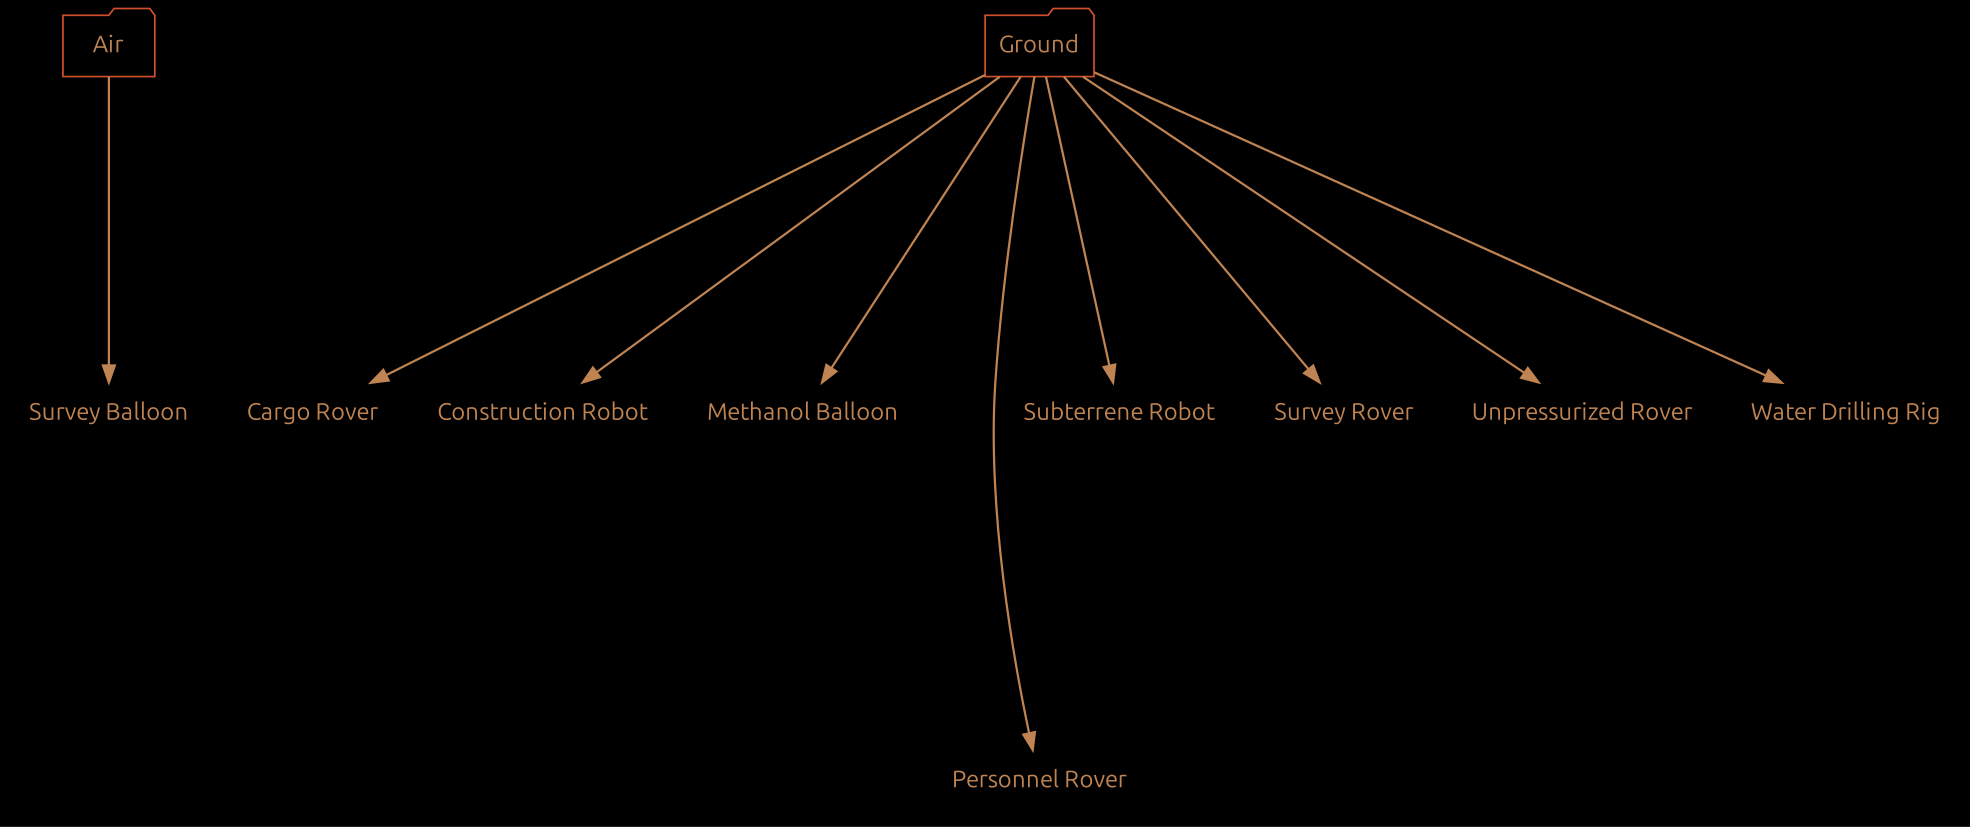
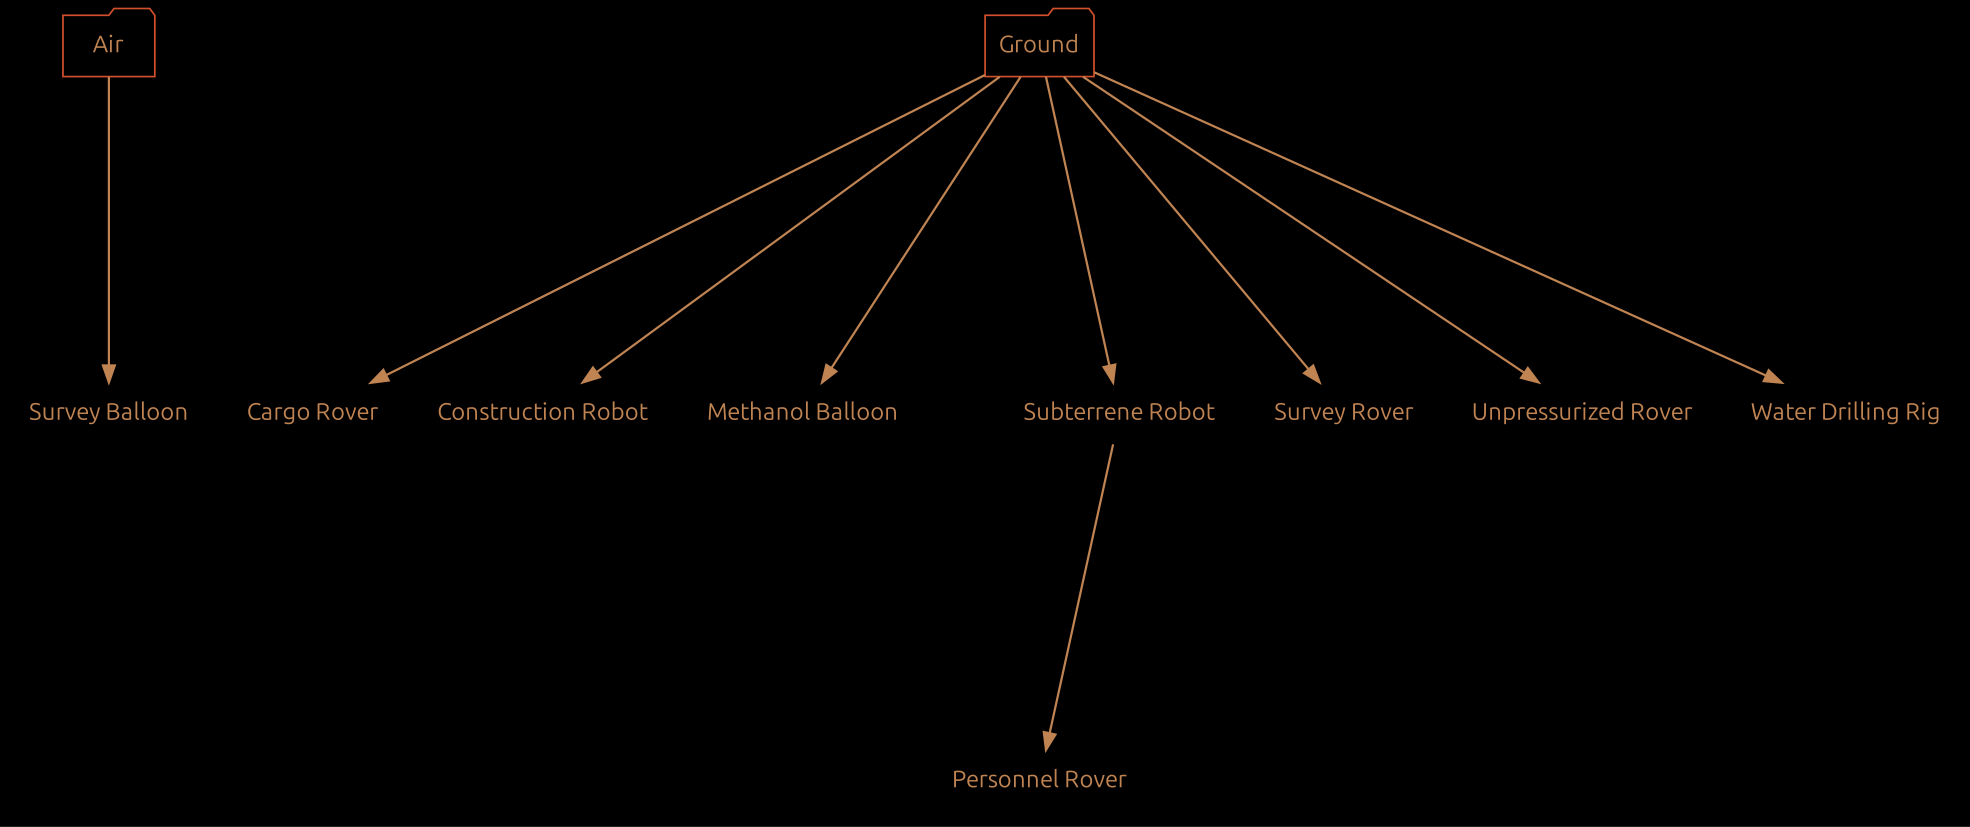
(995, 405) -> (1081, 589)
